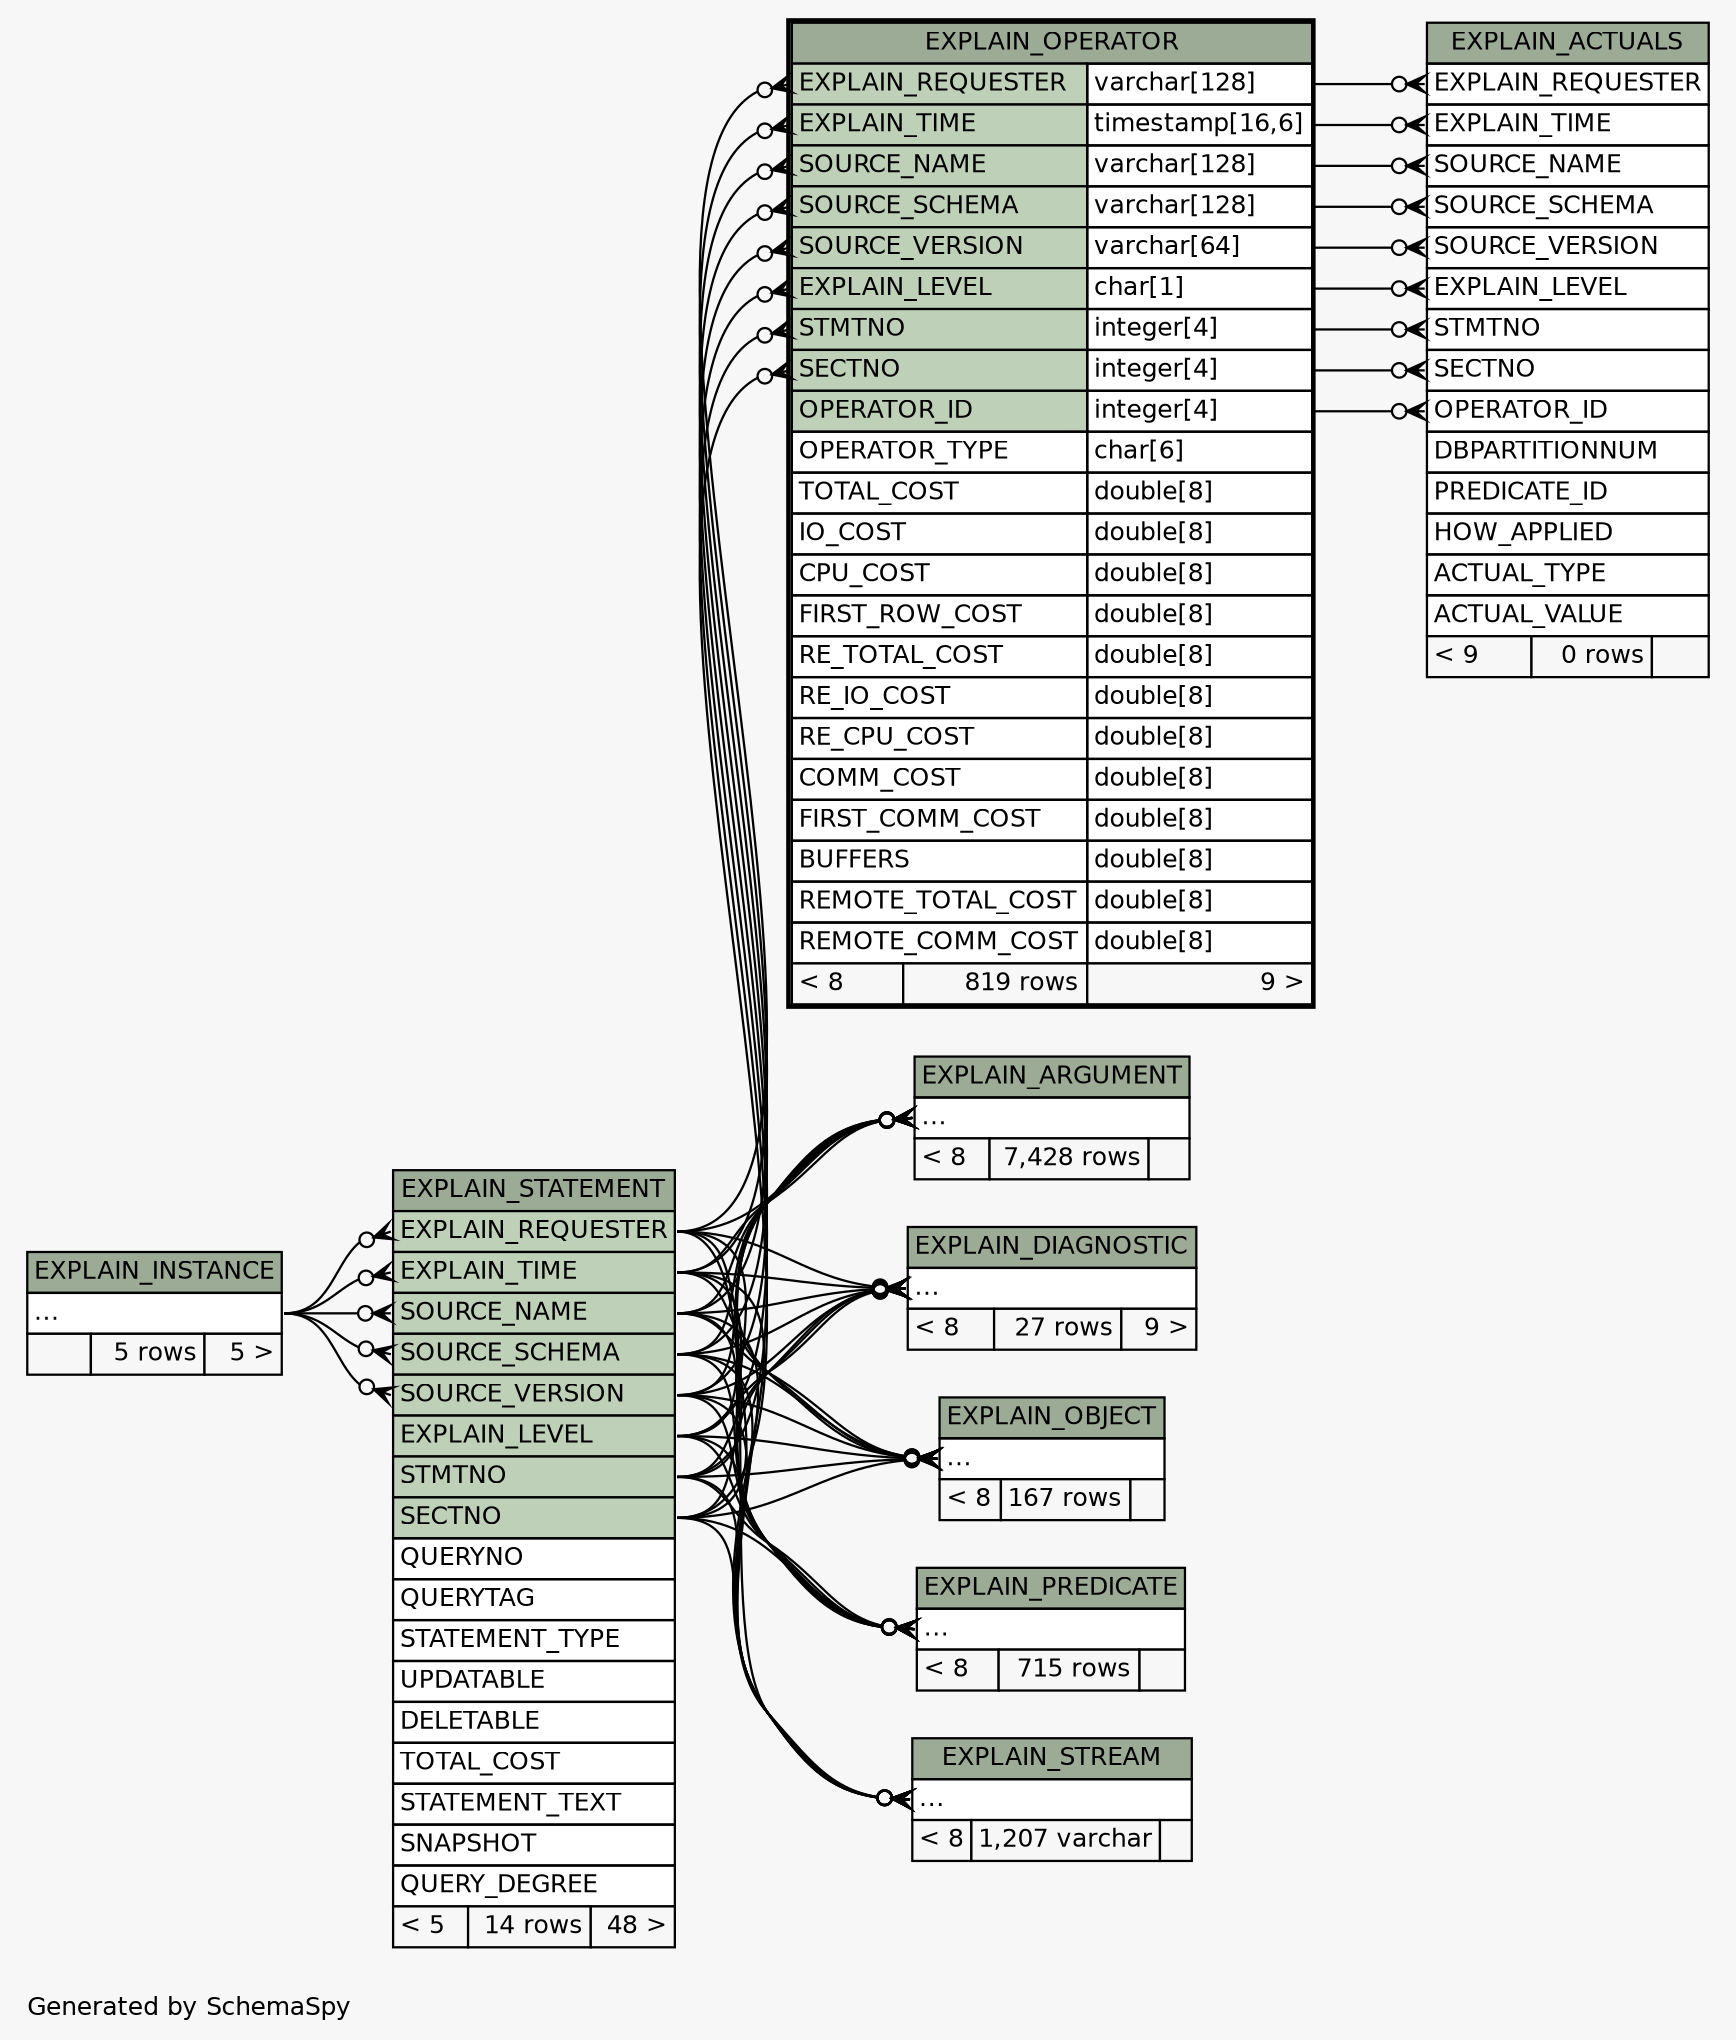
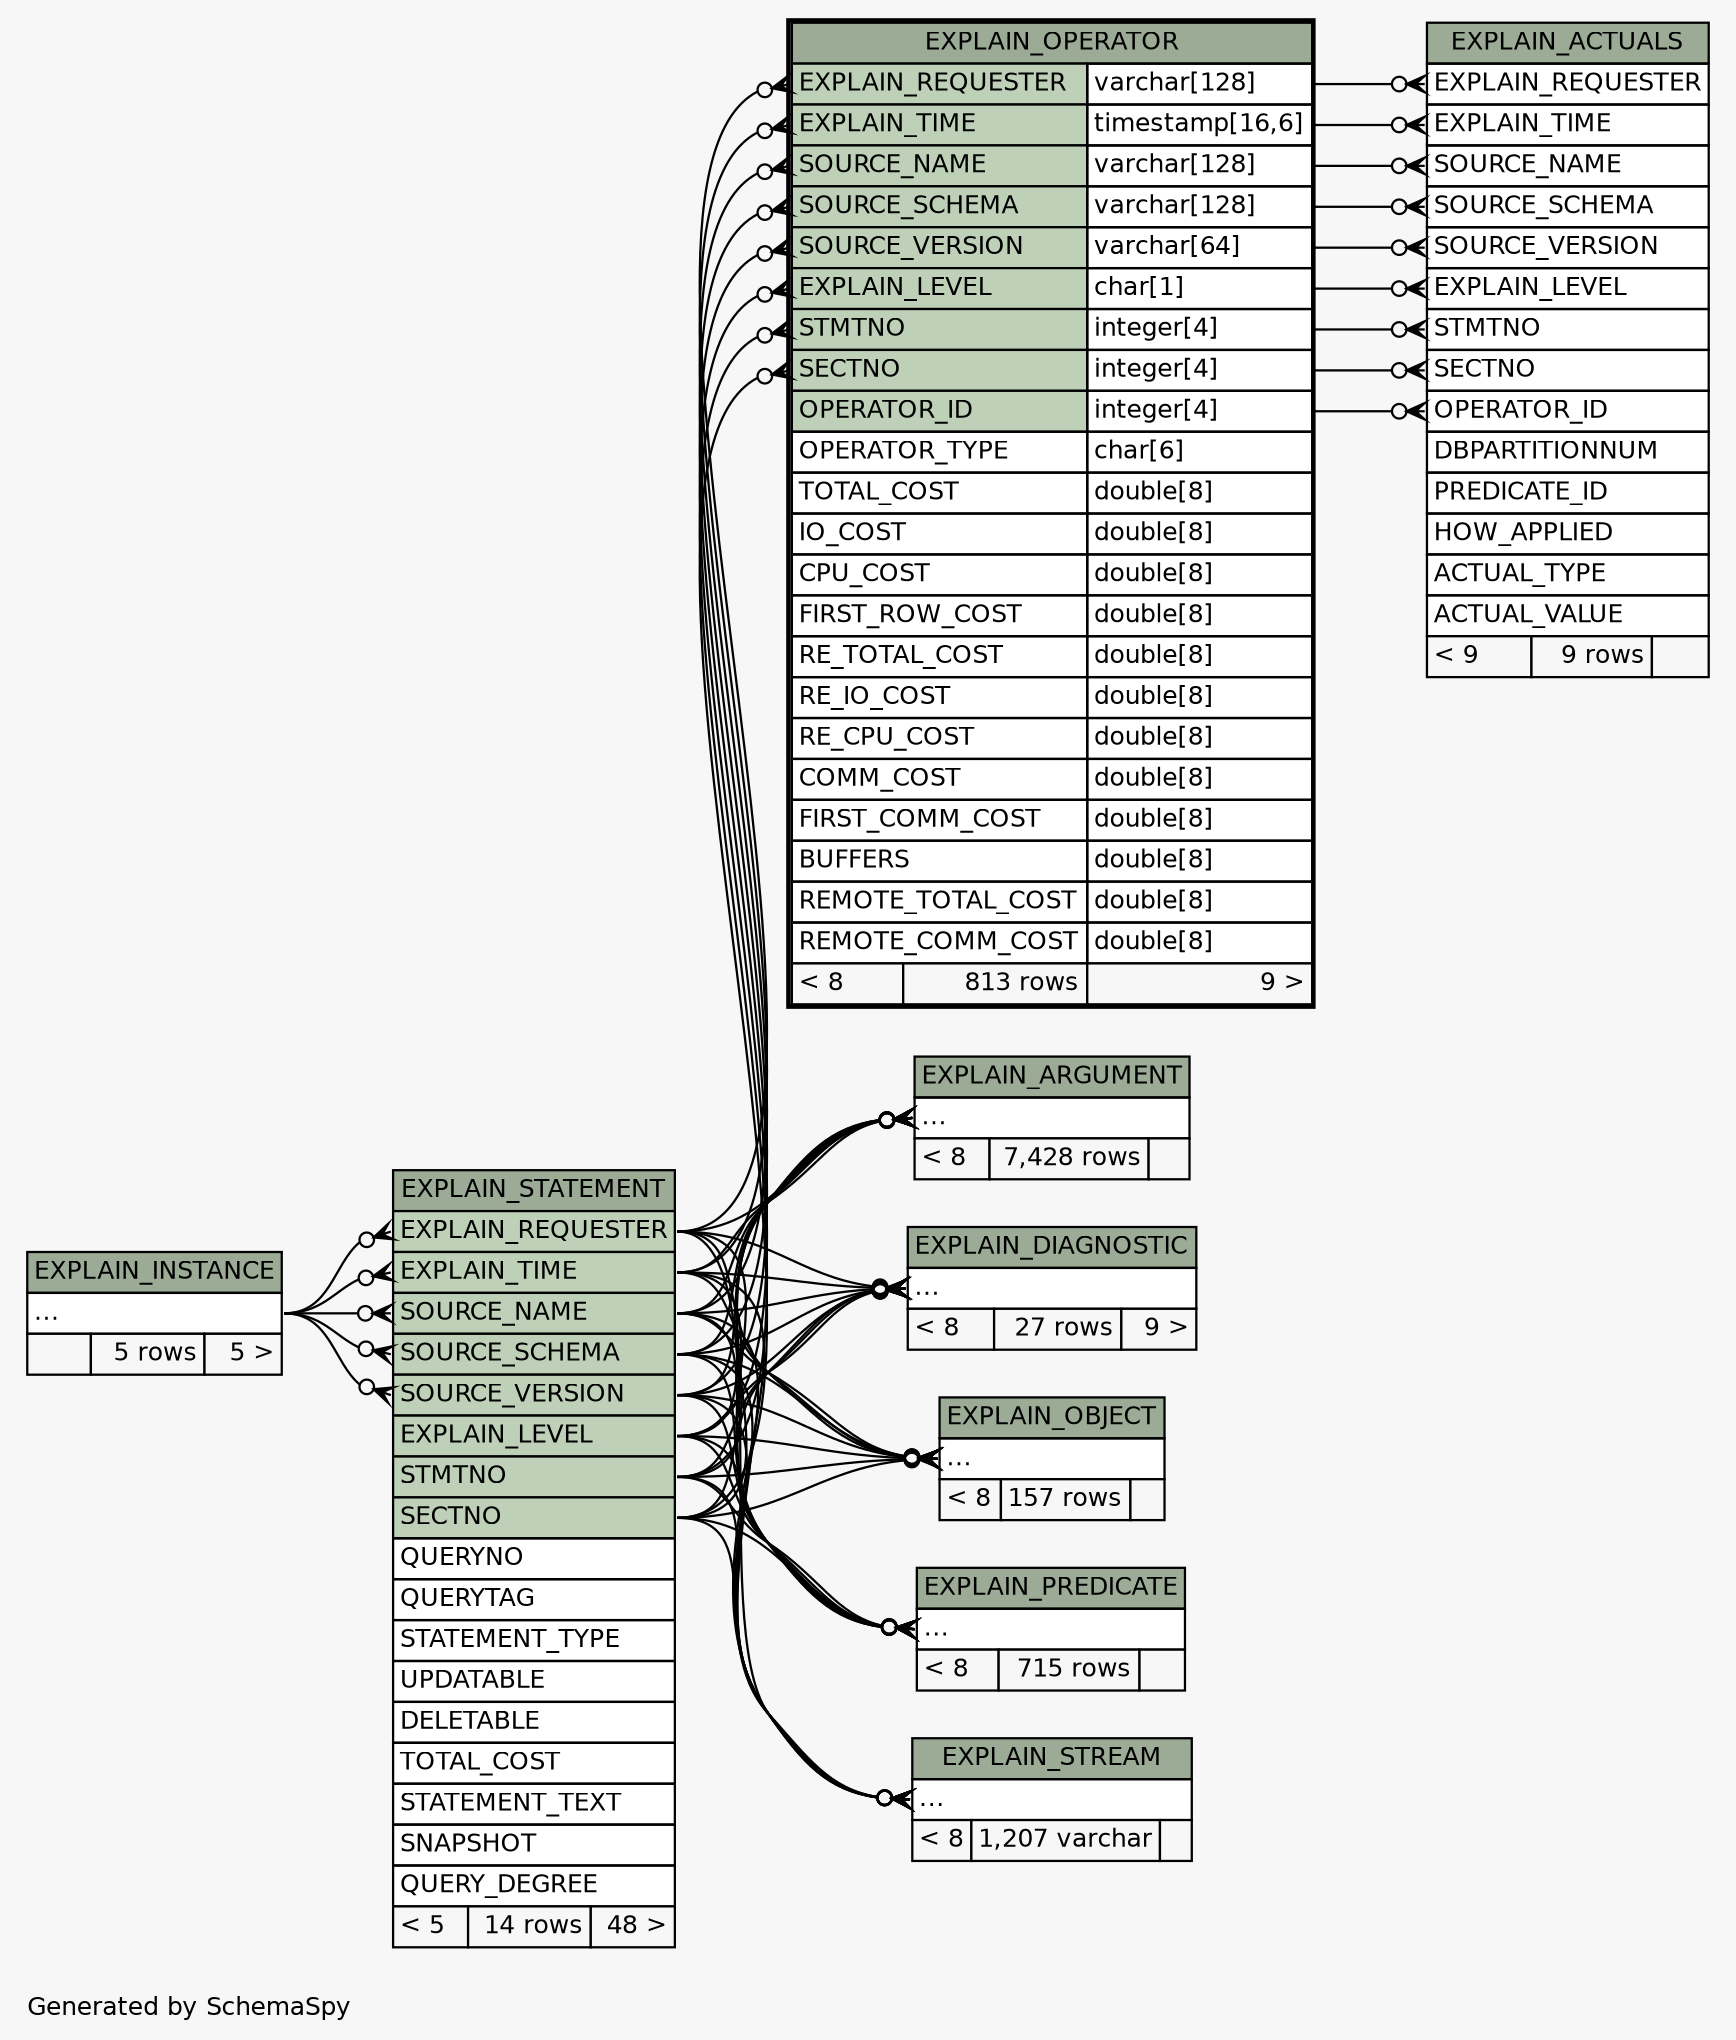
(1603, 656) -> (1603, 656)
(1022, 983) -> (1022, 983)
(1066, 1499) -> (1066, 1499)
